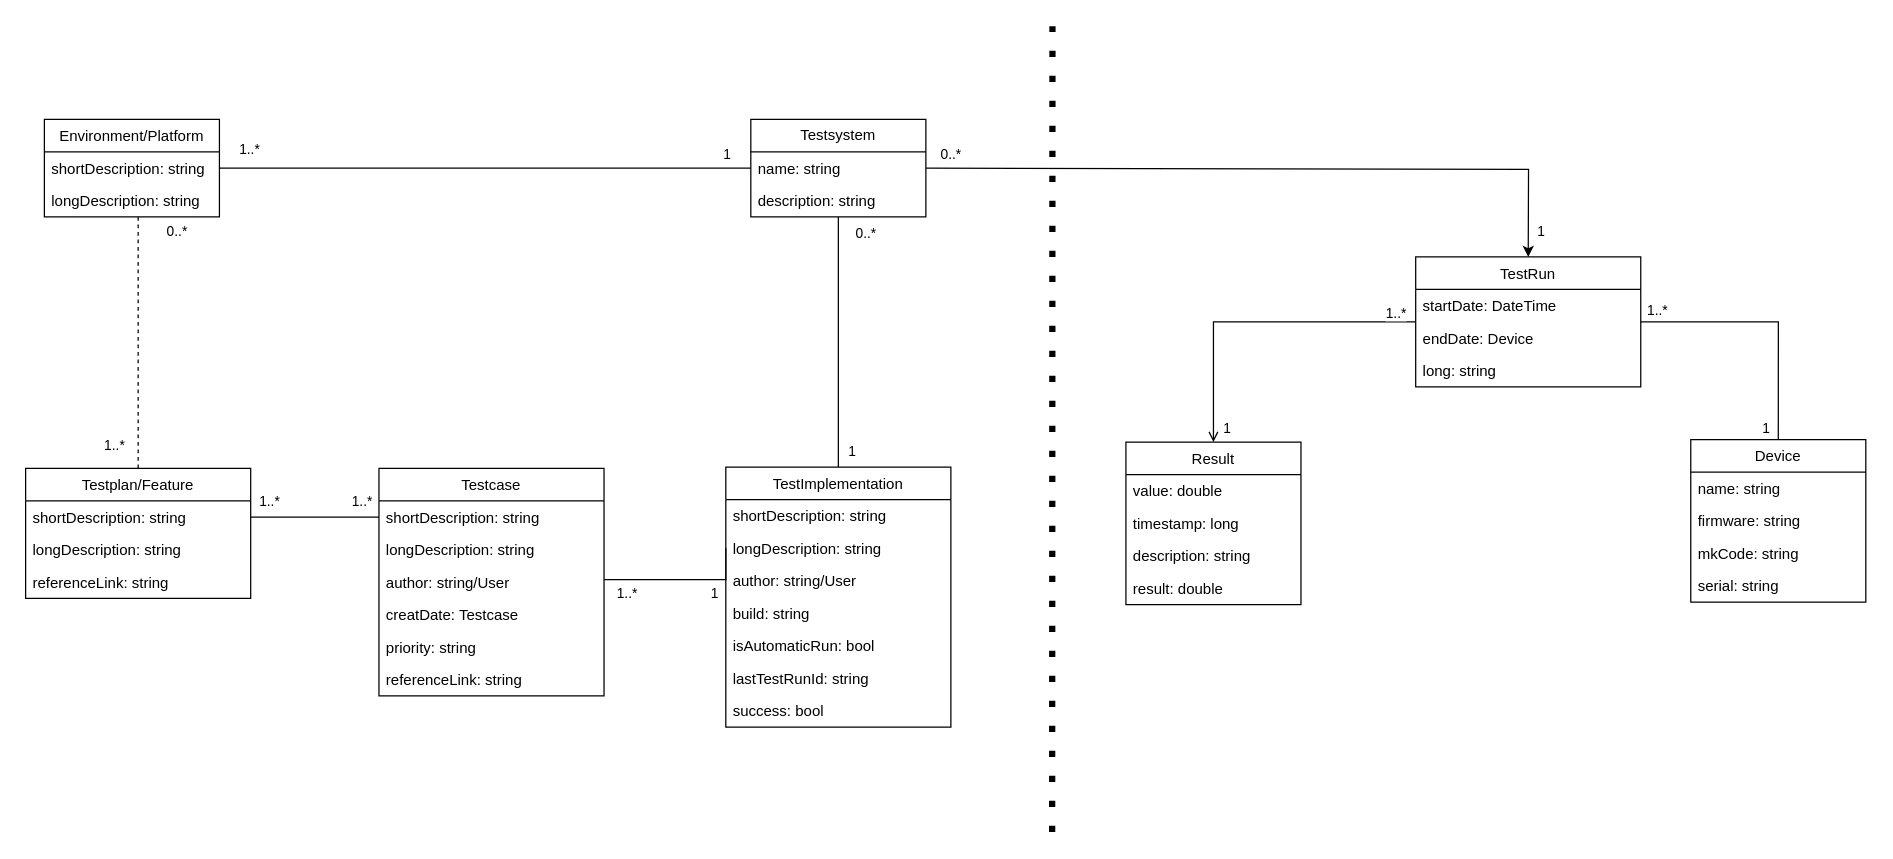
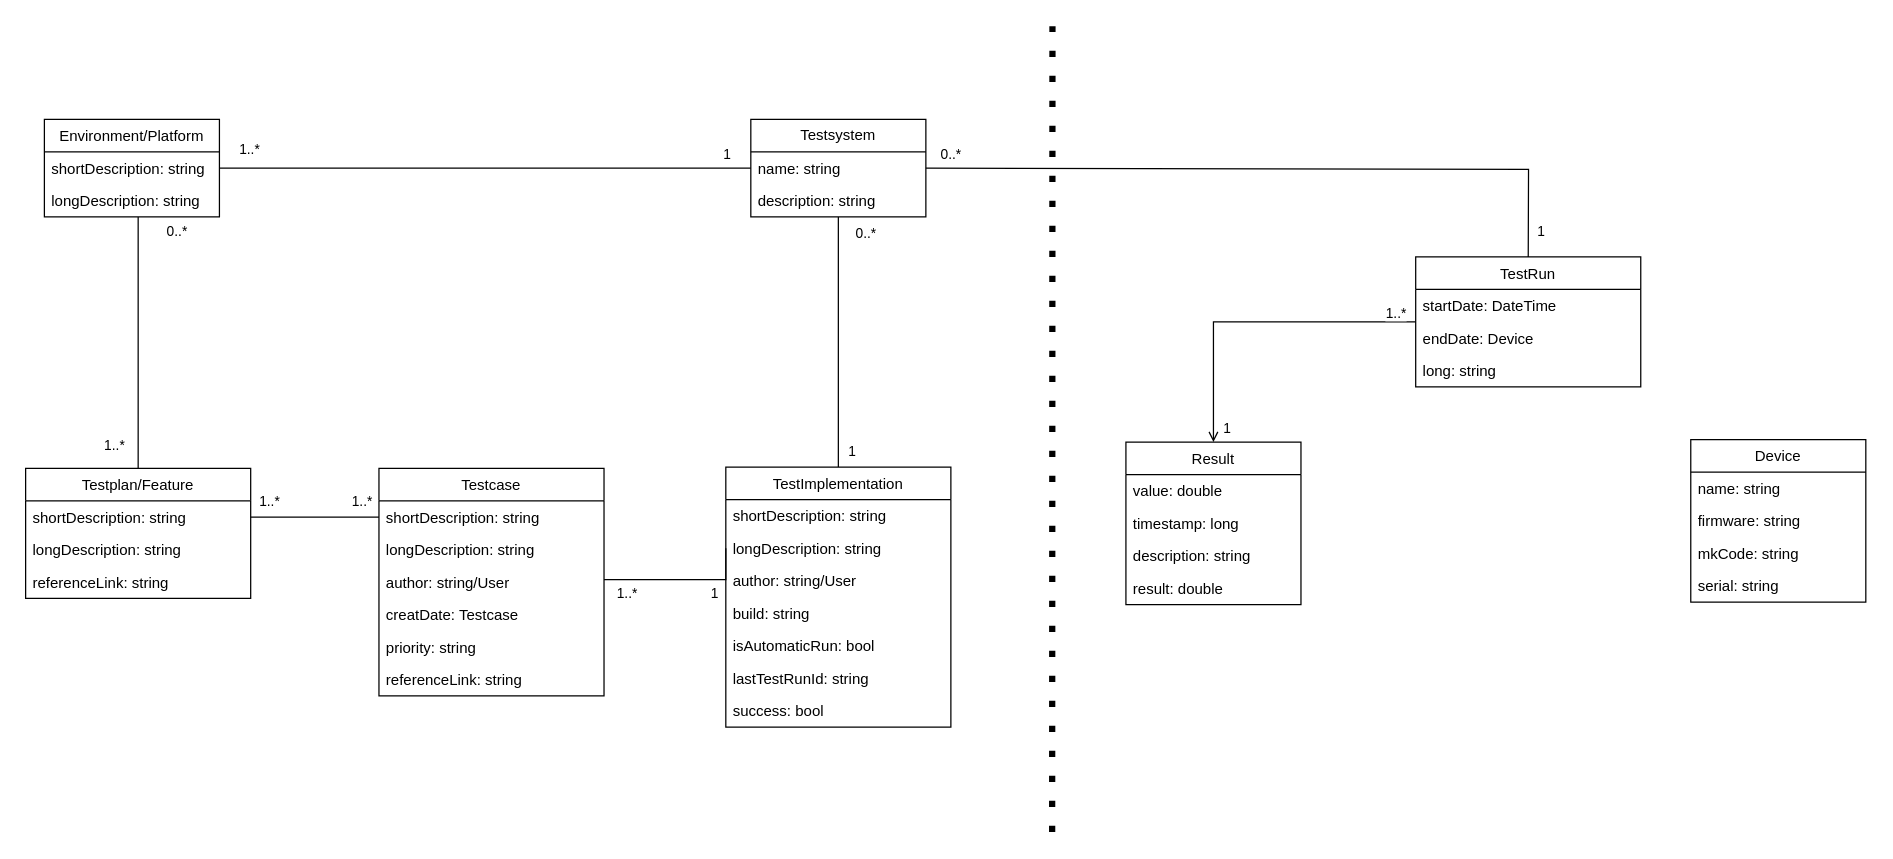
(1528, 247) -> (1528, 249)
(1767, 322) -> none
(138, 342) -> (138, 342)
